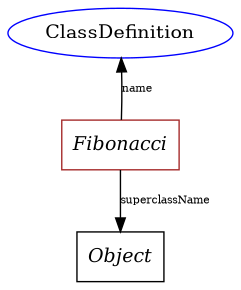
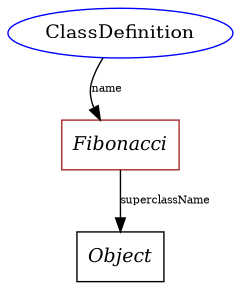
(122, 96) -> (92, 82)
